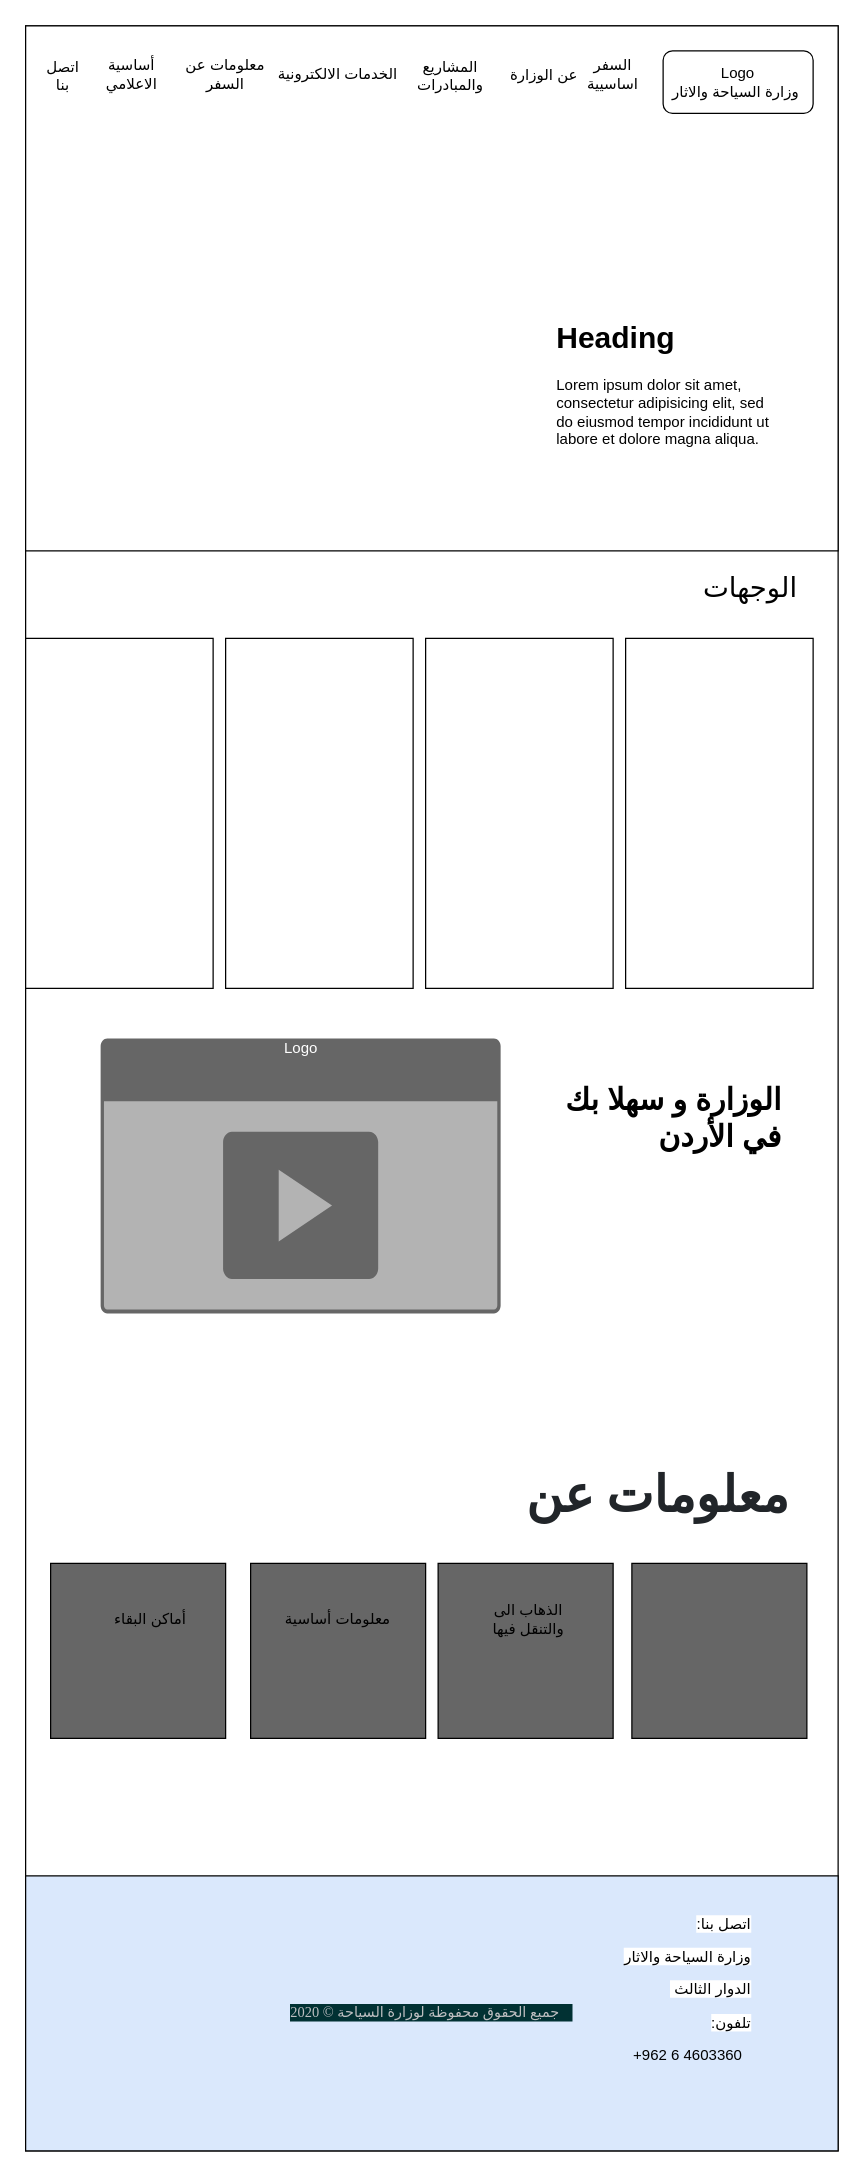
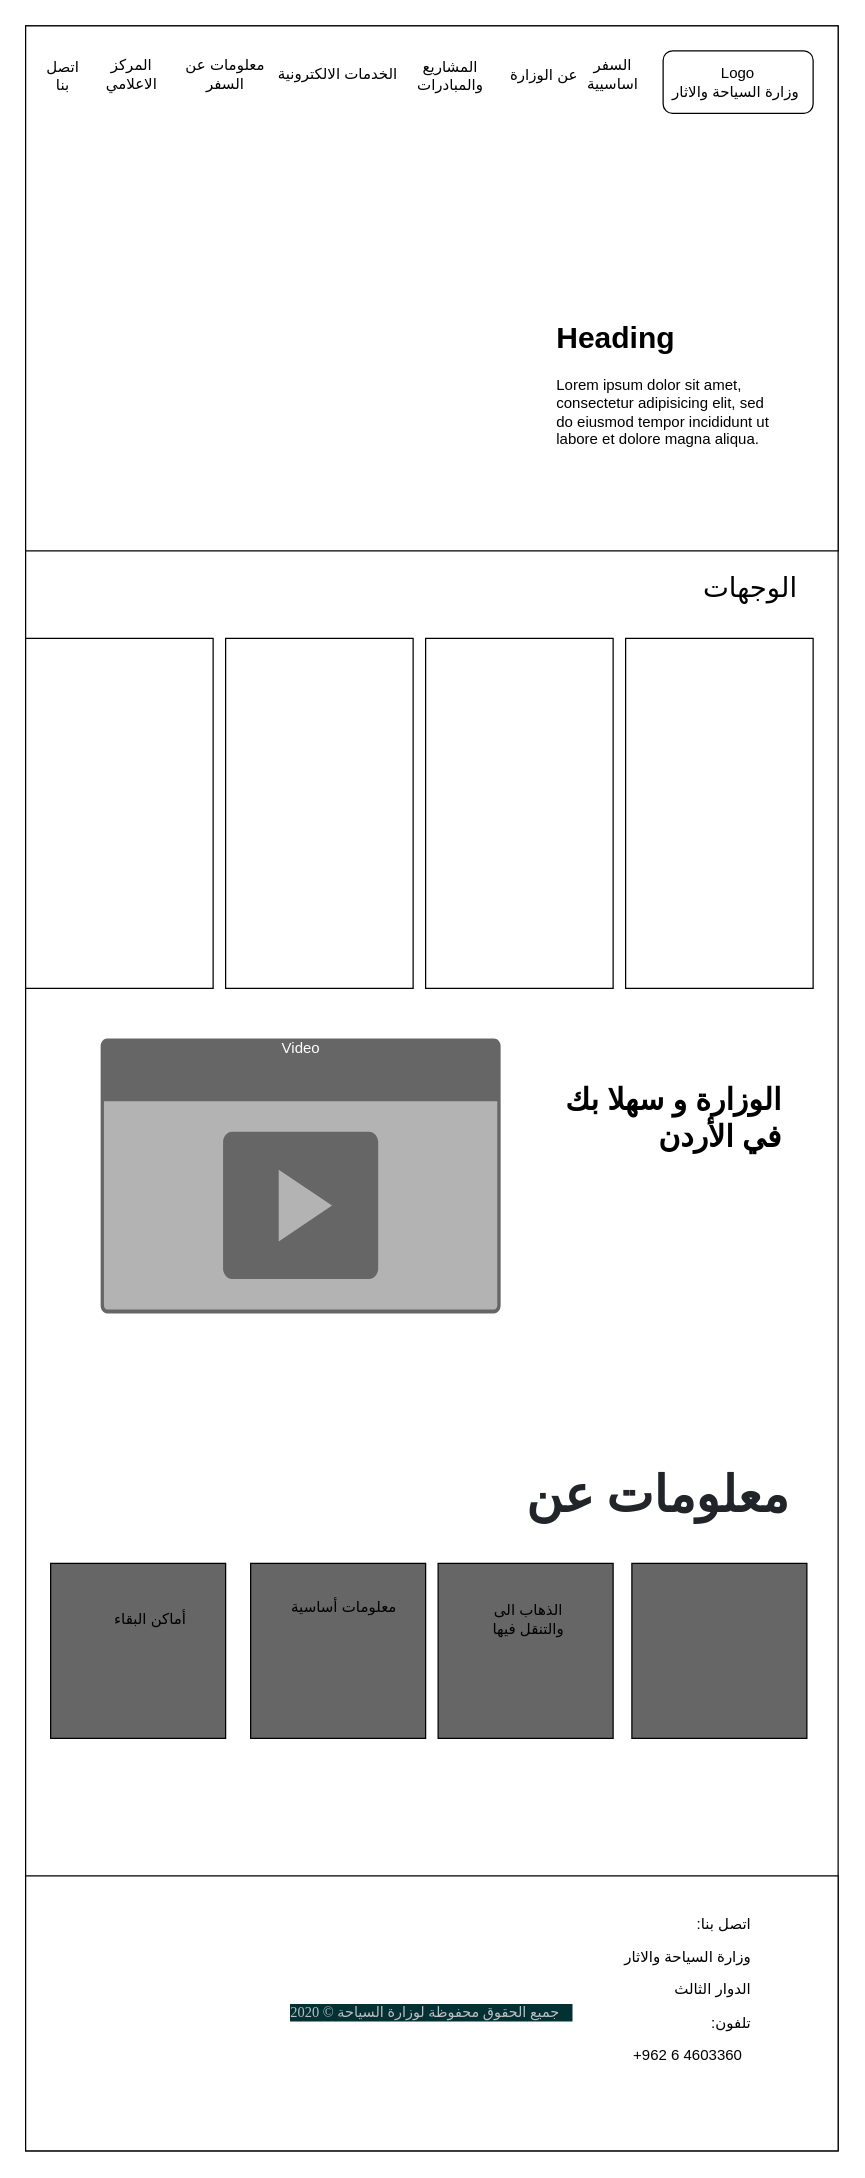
(132, 74) -> (132, 74)
(301, 1048) -> (301, 1048)
(338, 1619) -> (344, 1607)
(432, 2013) -> (432, 2013)
